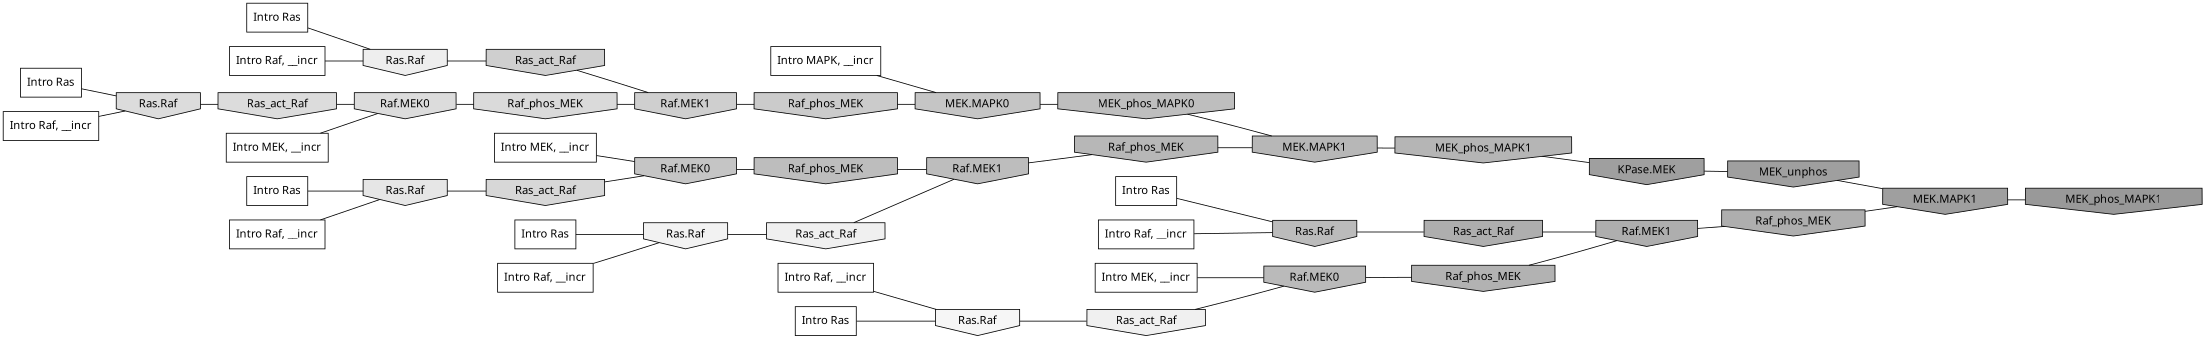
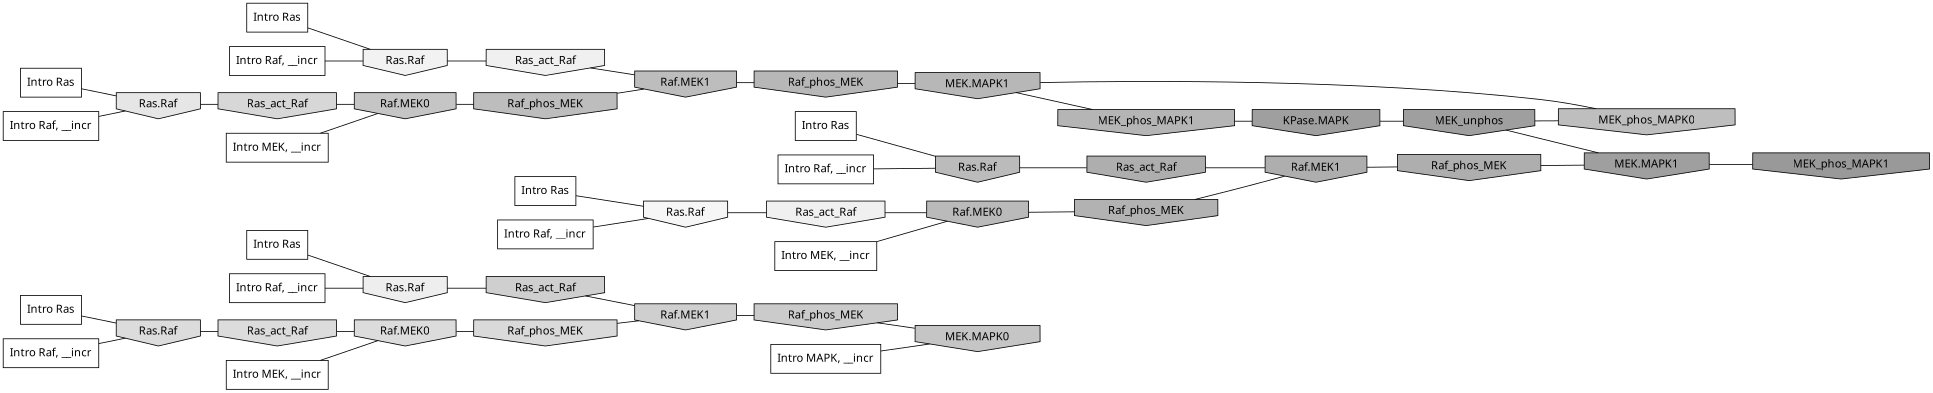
(1049, 104) -> (1547, 121)
(1647, 170) -> (1316, 121)
